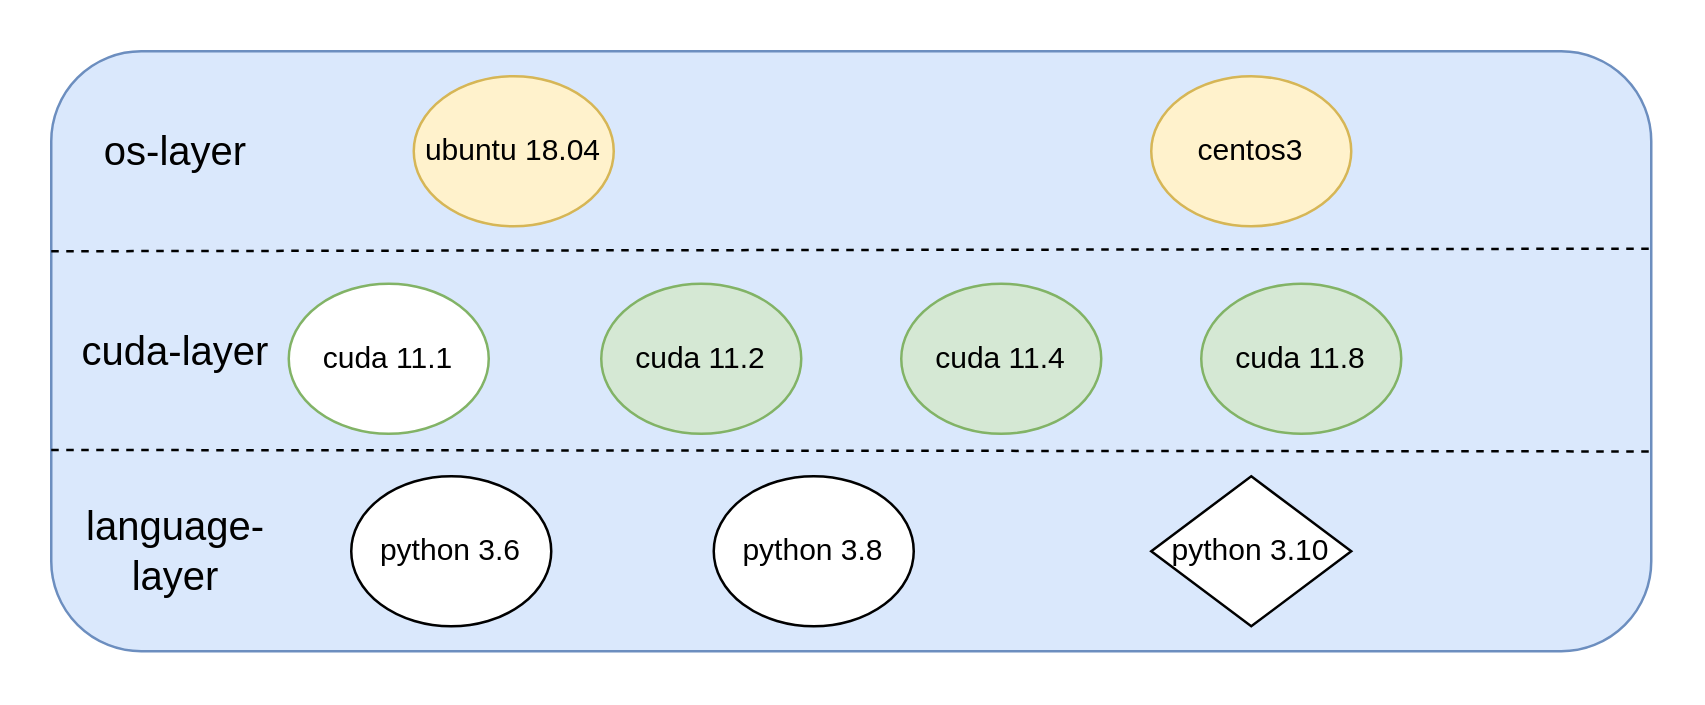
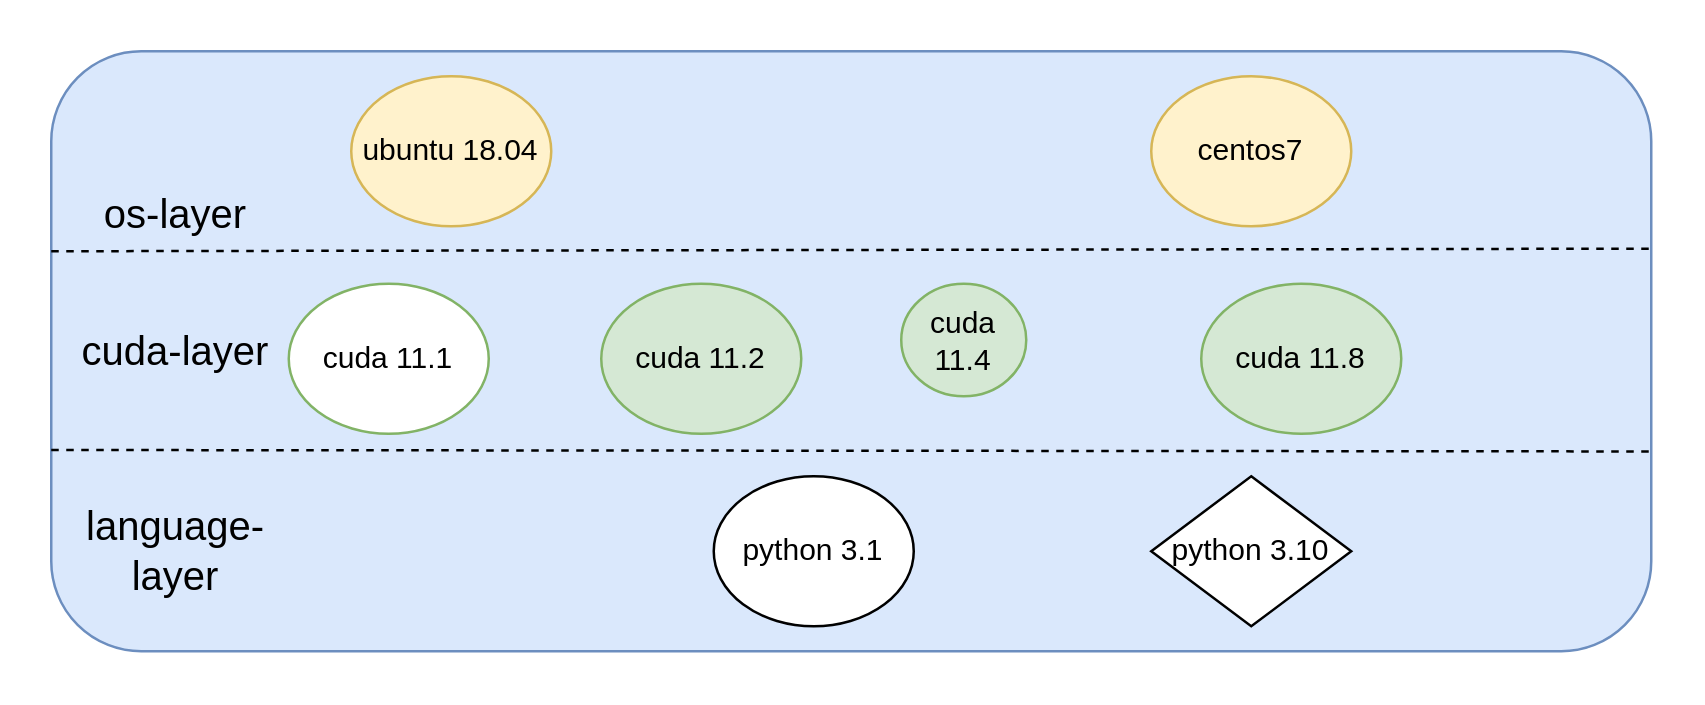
(176, 151) -> (176, 214)
(514, 151) -> (451, 151)
(1251, 151) -> (1251, 151)
(1001, 359) -> (964, 340)
(451, 551) -> none
(814, 551) -> (814, 551)
